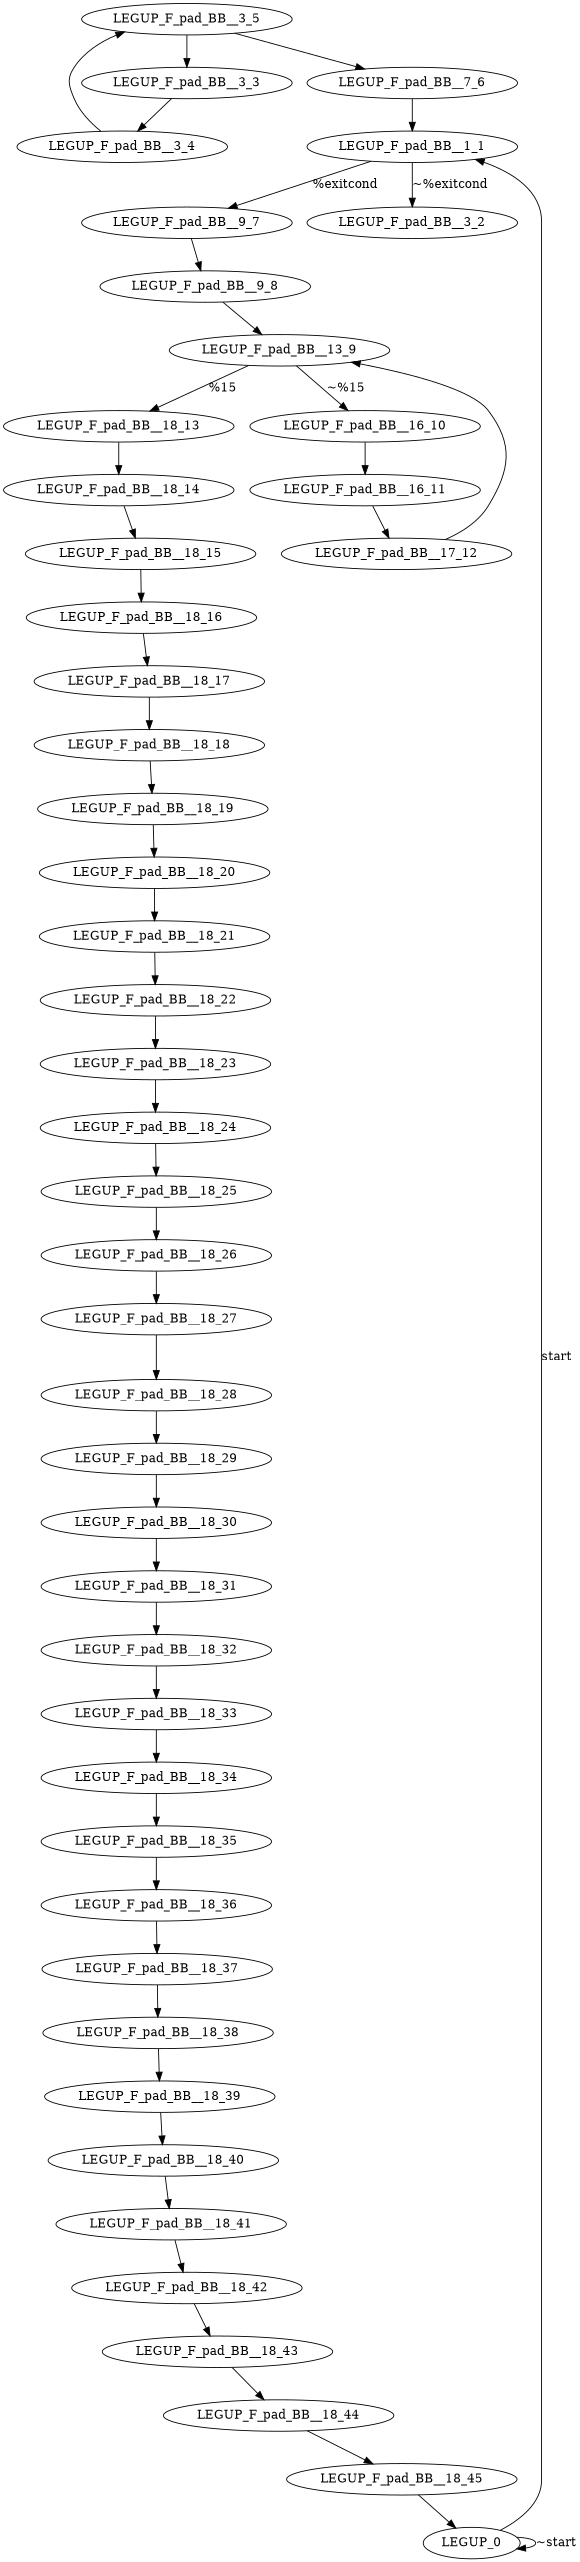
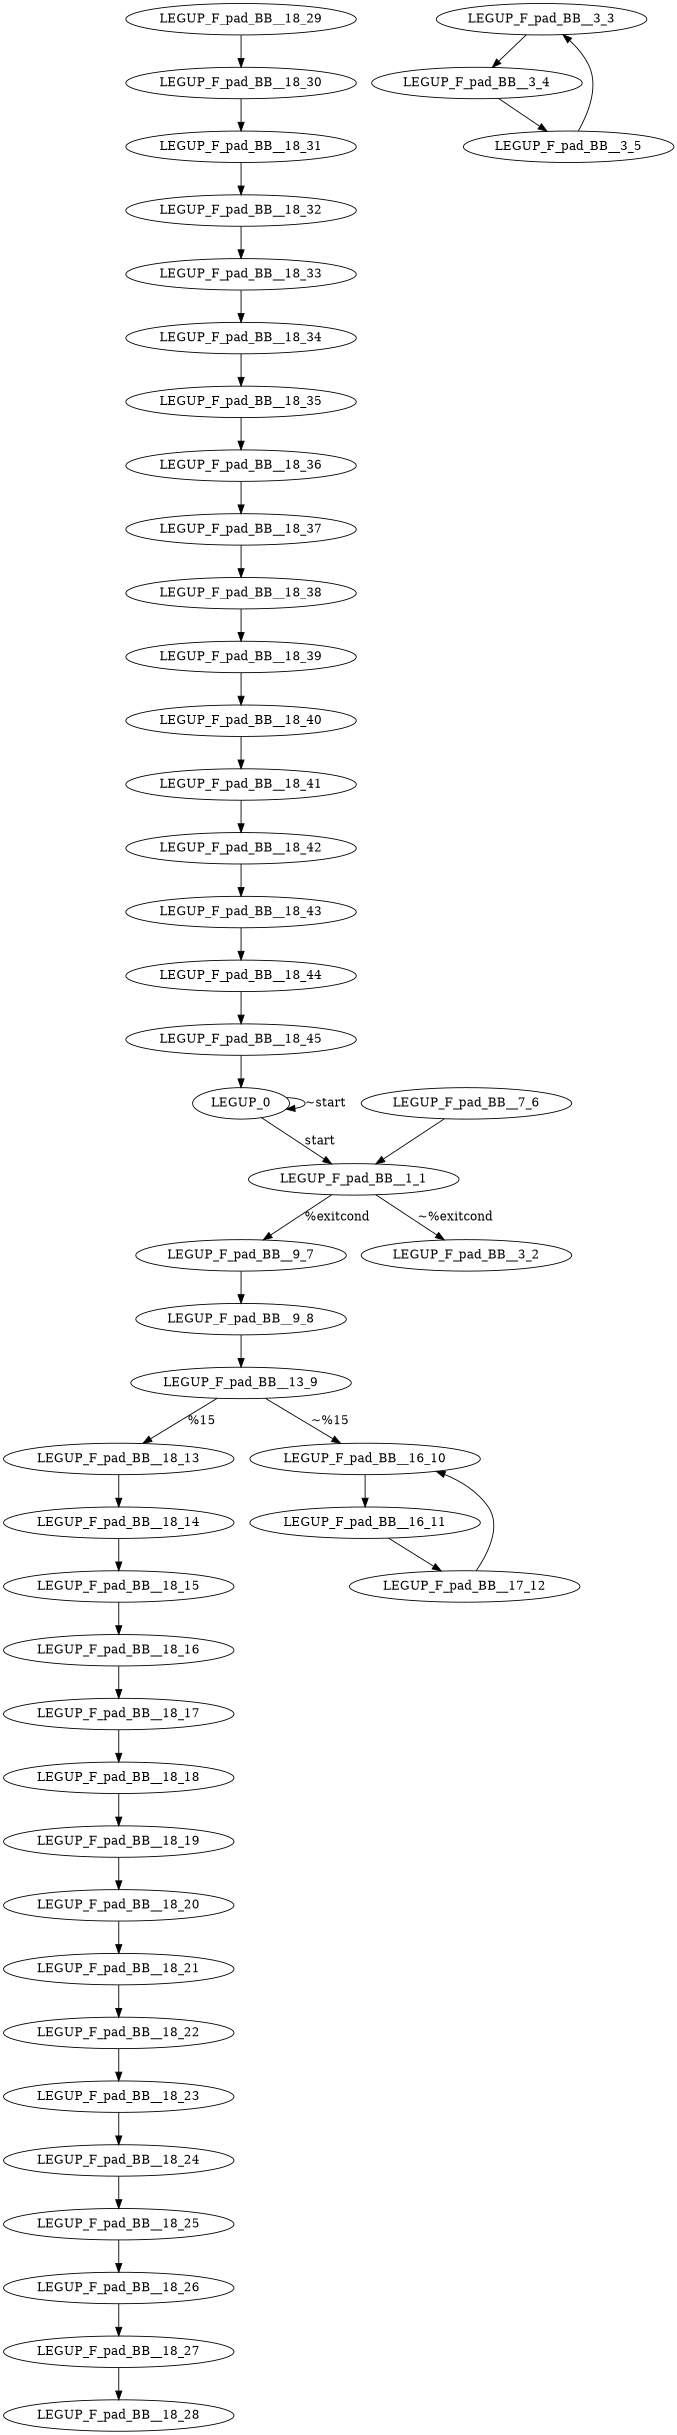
(295, 50) -> none
(494, 419) -> (491, 1513)
(156, 1423) -> none
